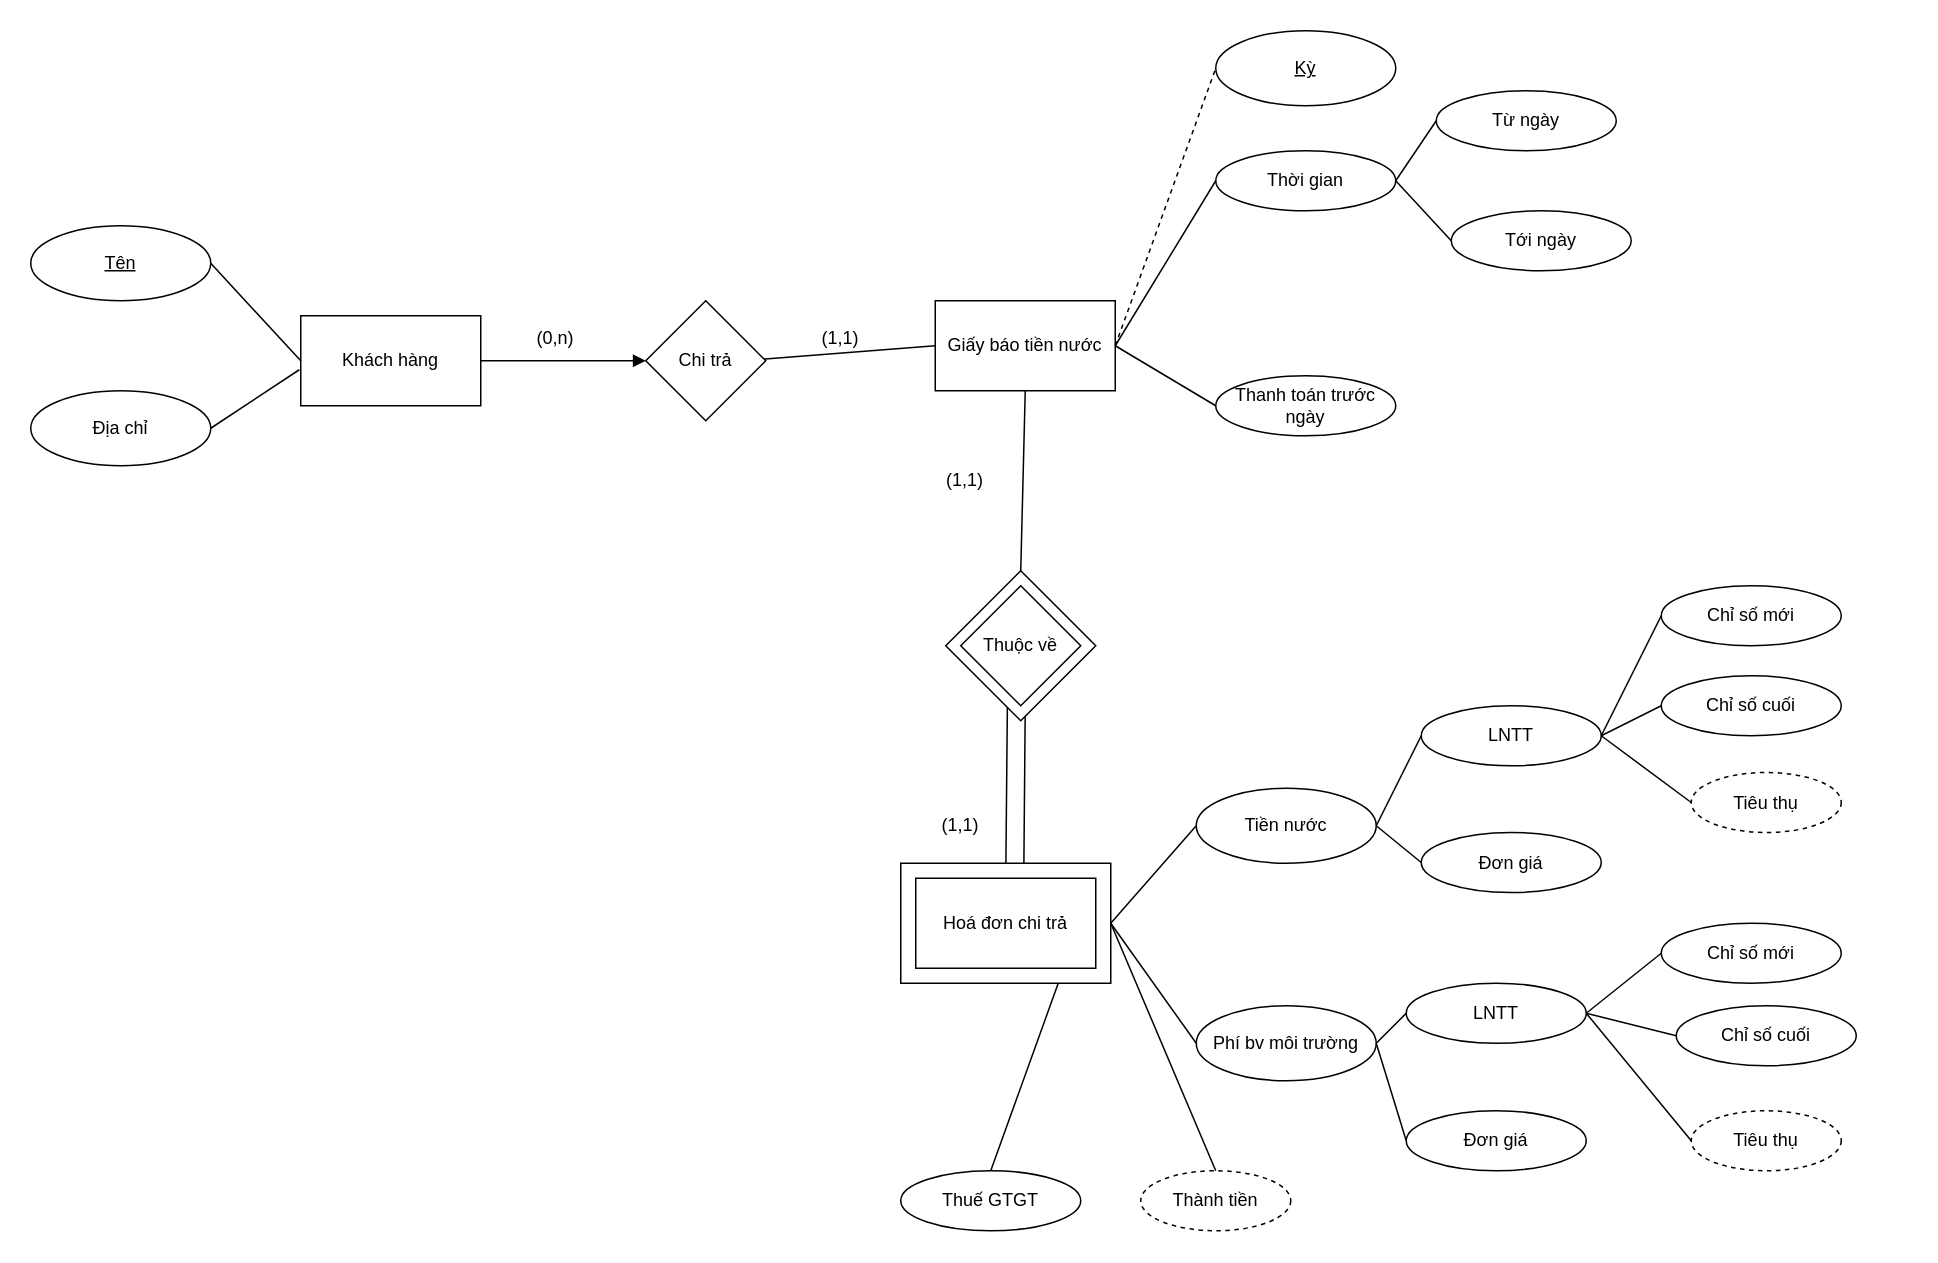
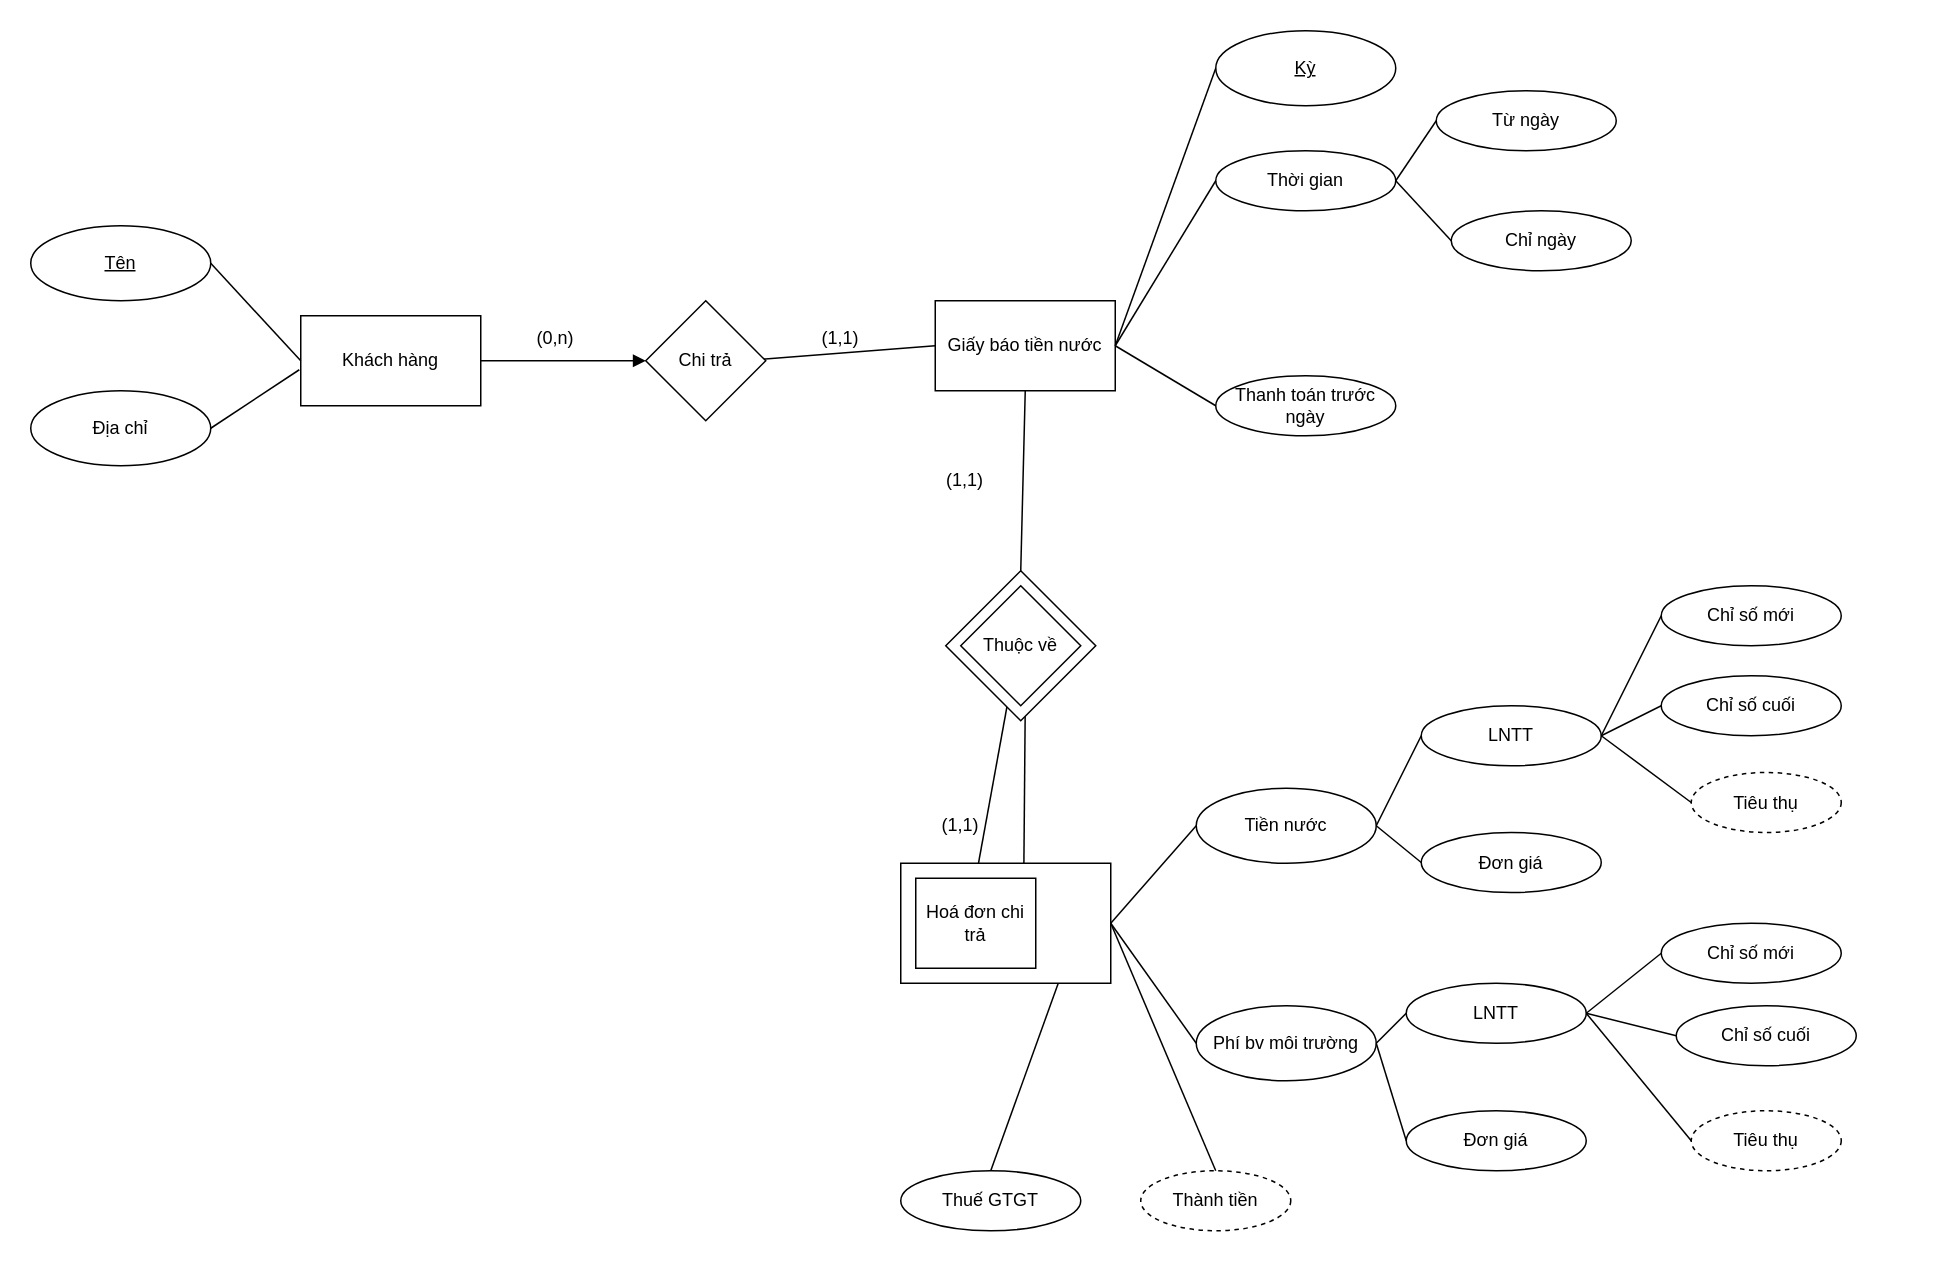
(1168, 199) -> (1168, 199)
(1541, 241) -> (1541, 241)
(1006, 923) -> (976, 923)
